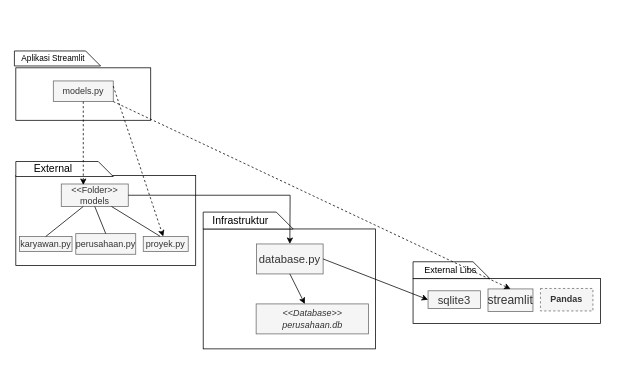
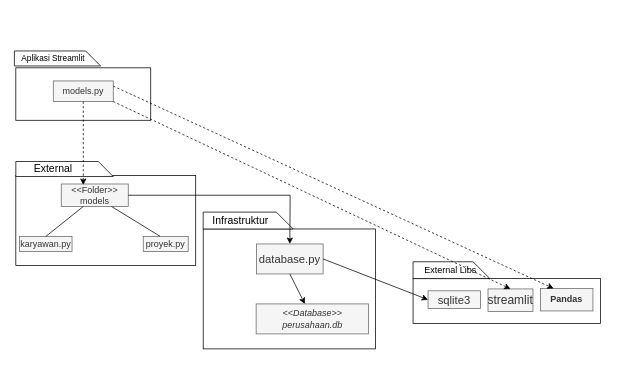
(137, 159) -> (217, 134)
(100, 221) -> none
(105, 244) -> none
(567, 300) -> (567, 300)
